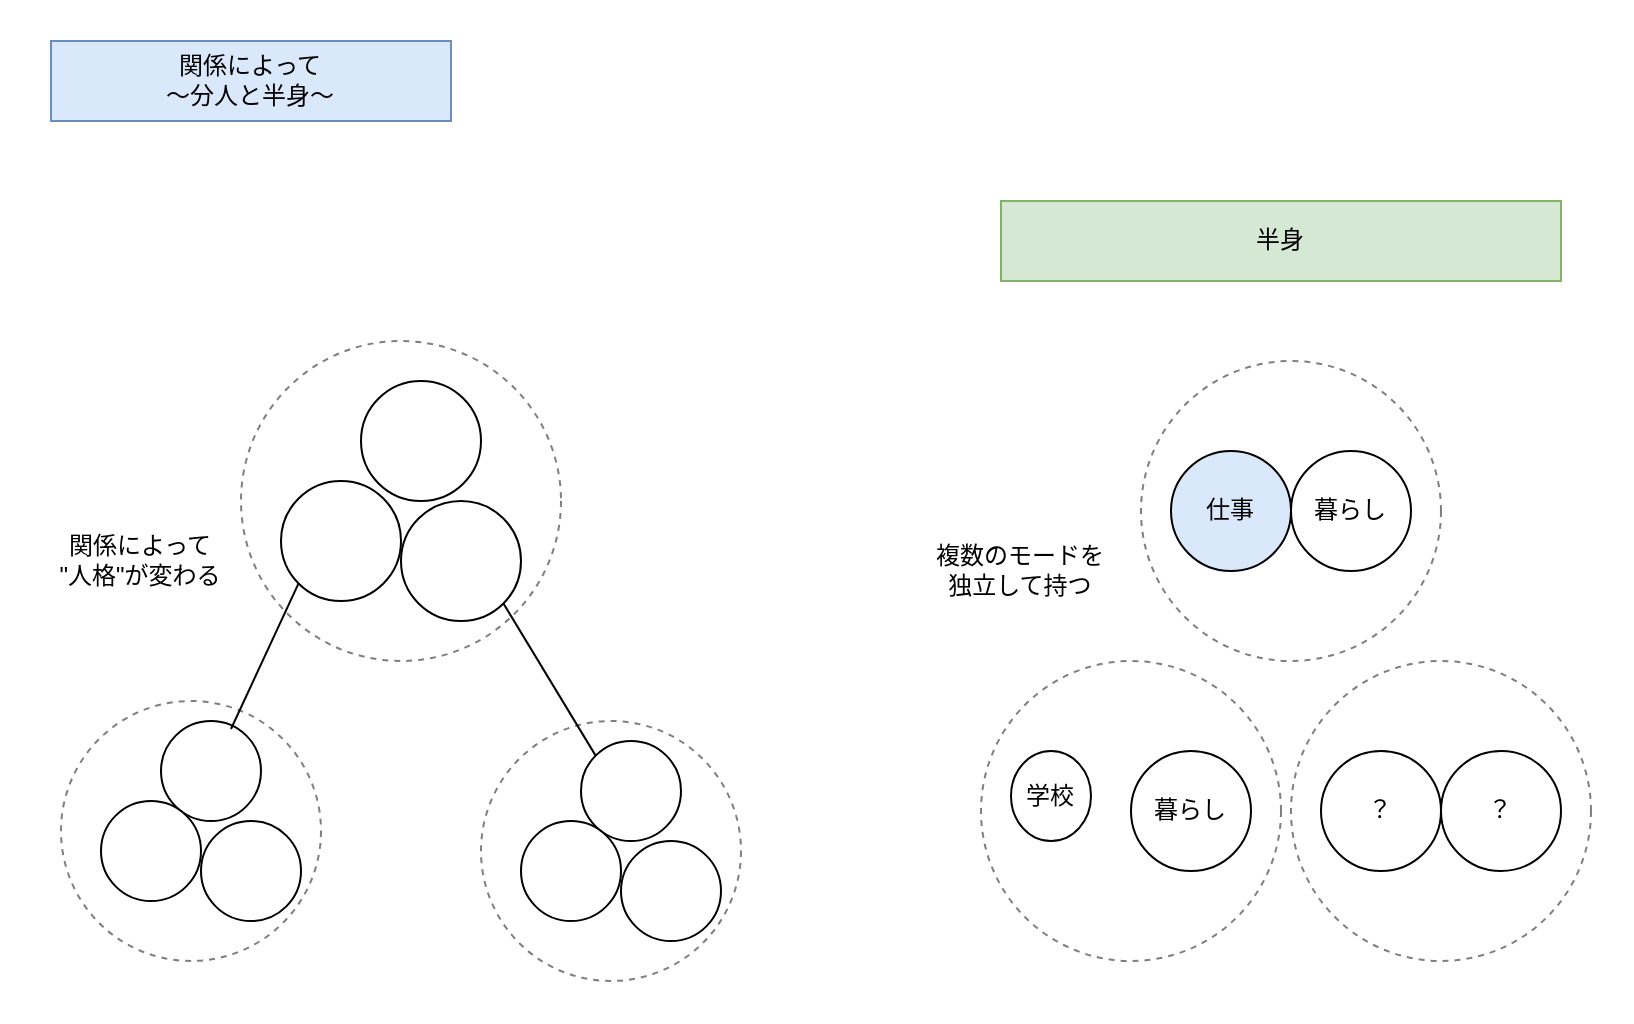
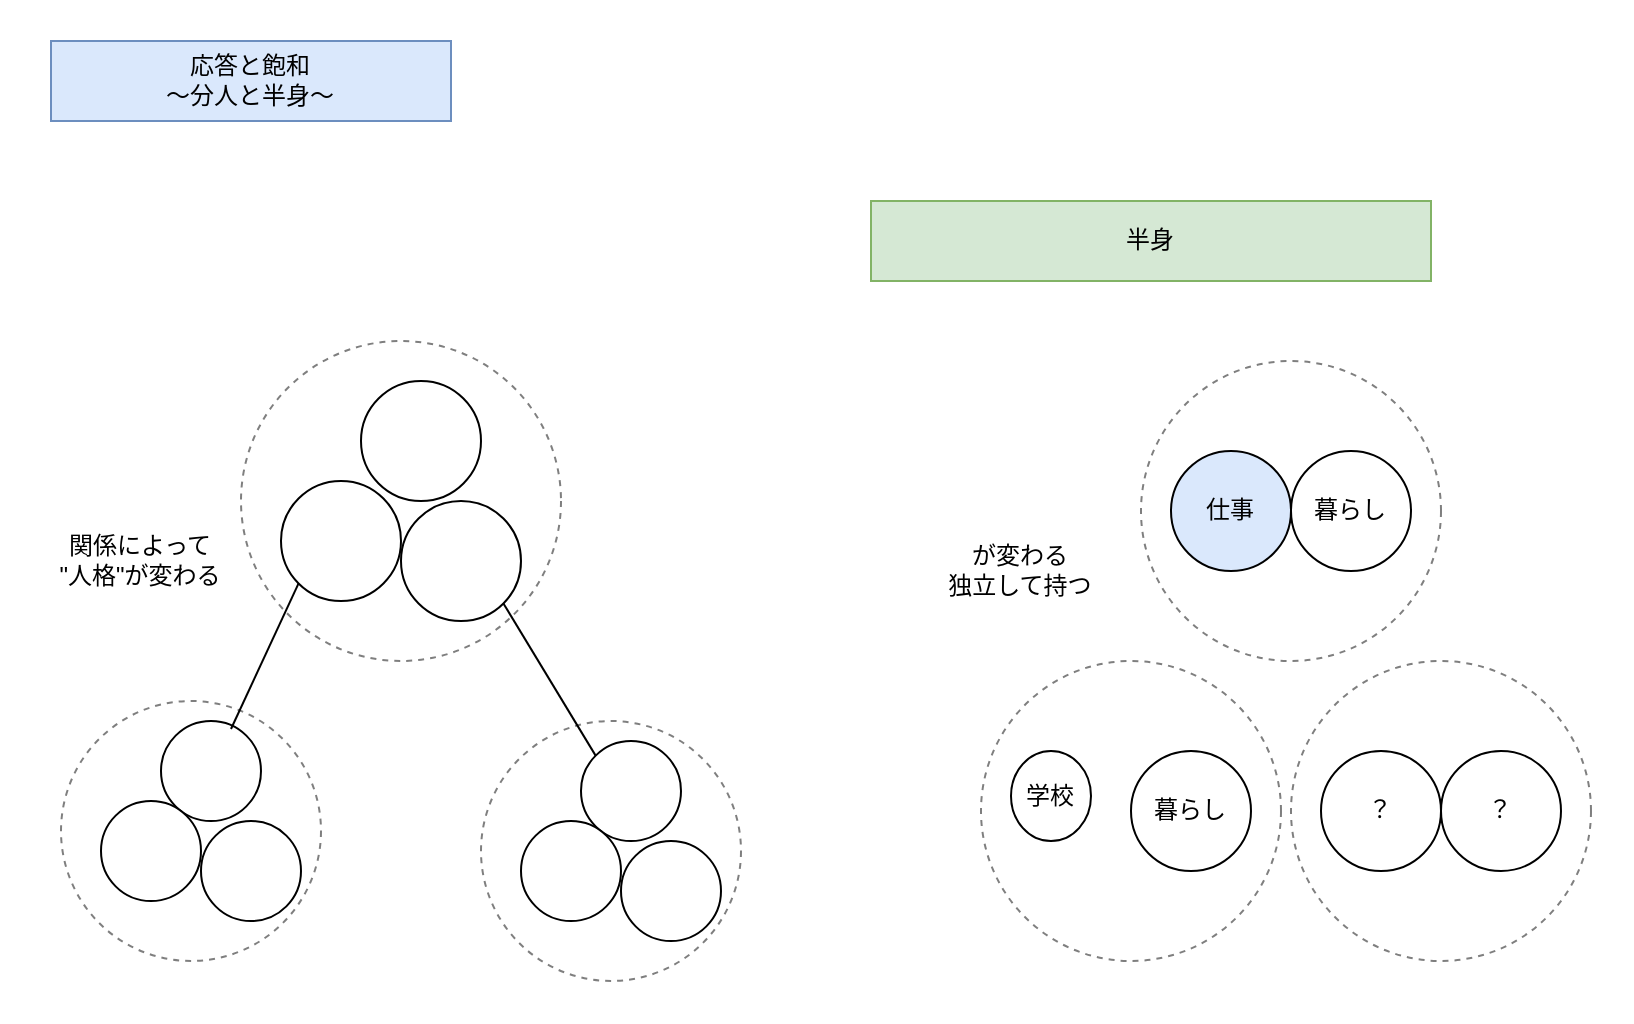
(251, 81) -> (251, 81)
(1281, 241) -> (1151, 241)
(1021, 571) -> (1021, 571)
